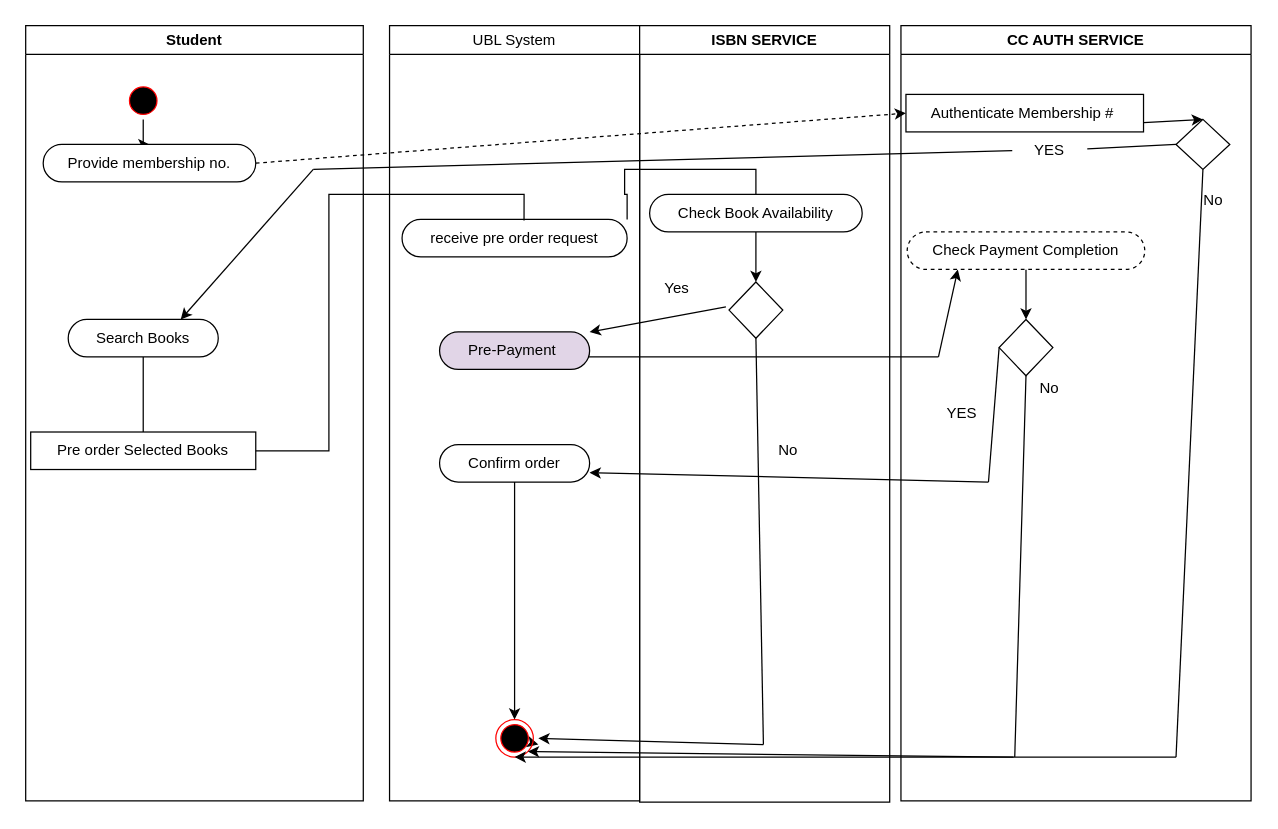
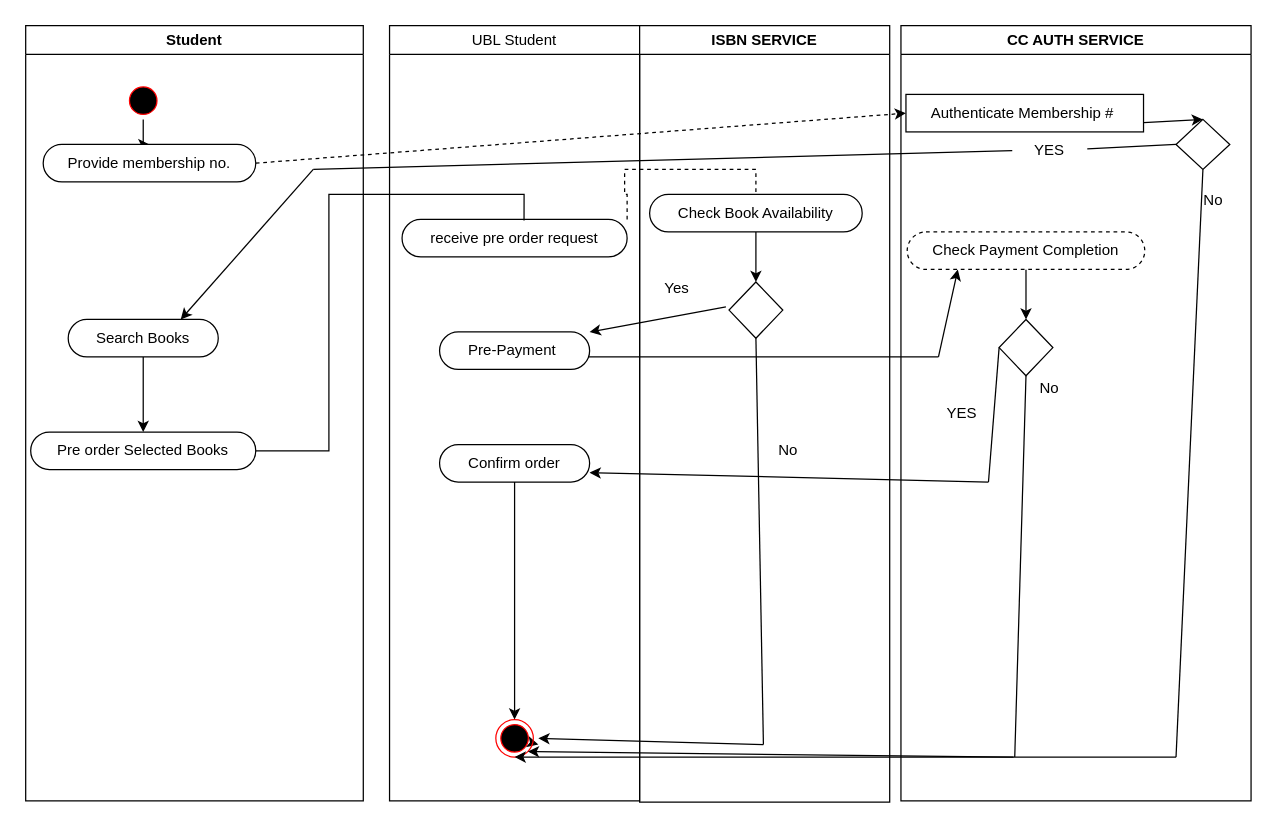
(514, 41) -> (514, 41)
(677, 169) -> (677, 169)
(514, 351) -> (514, 351)
(143, 425) -> (143, 422)
(143, 451) -> (143, 451)
